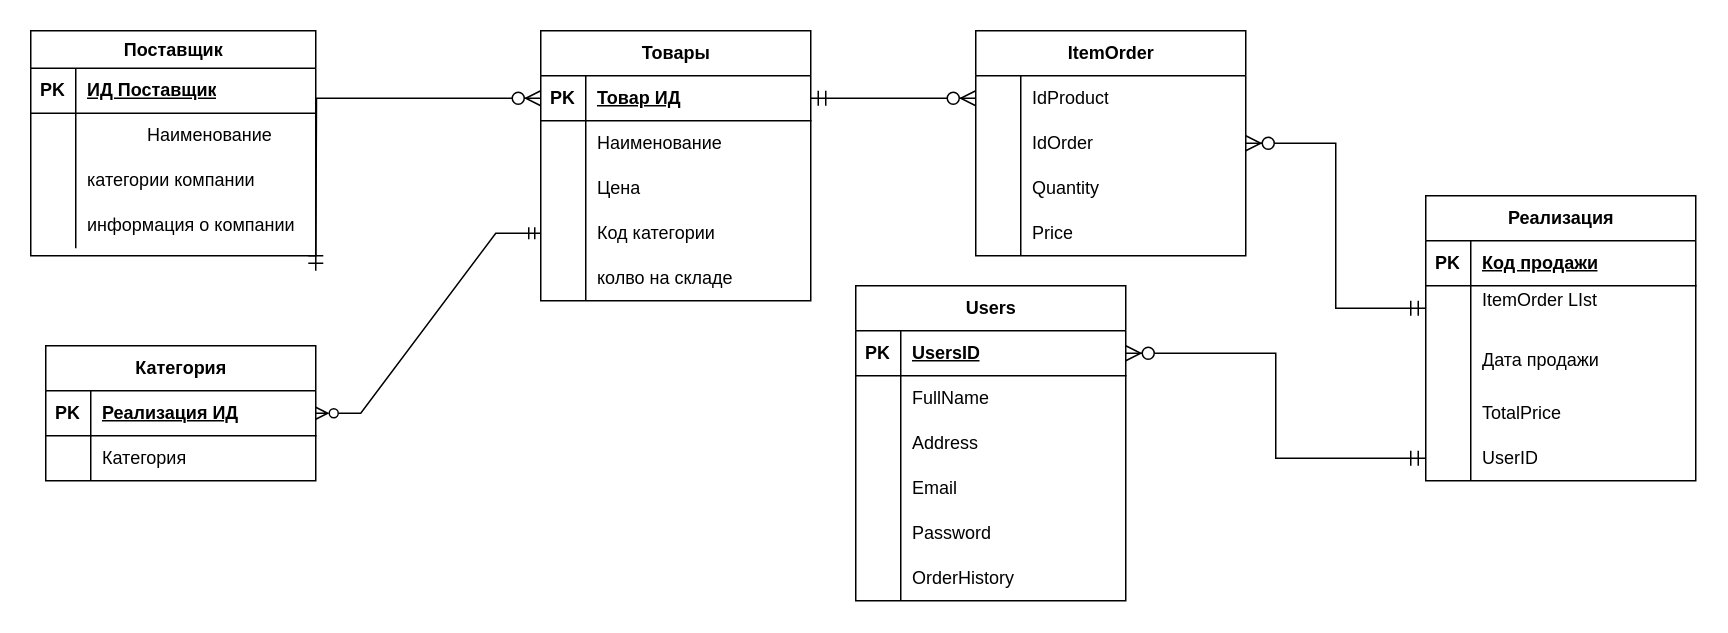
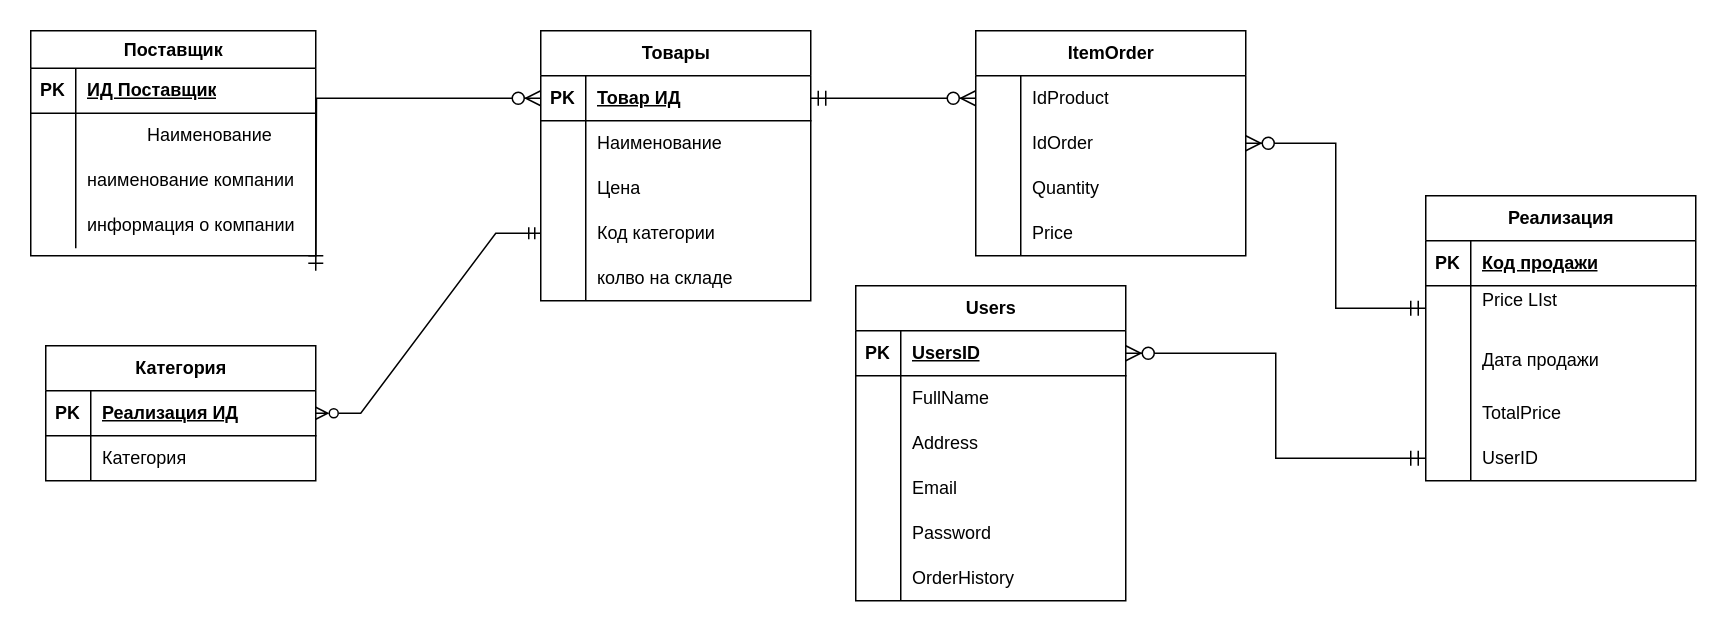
(176, 181) -> (191, 181)
(1551, 308) -> (1528, 308)
